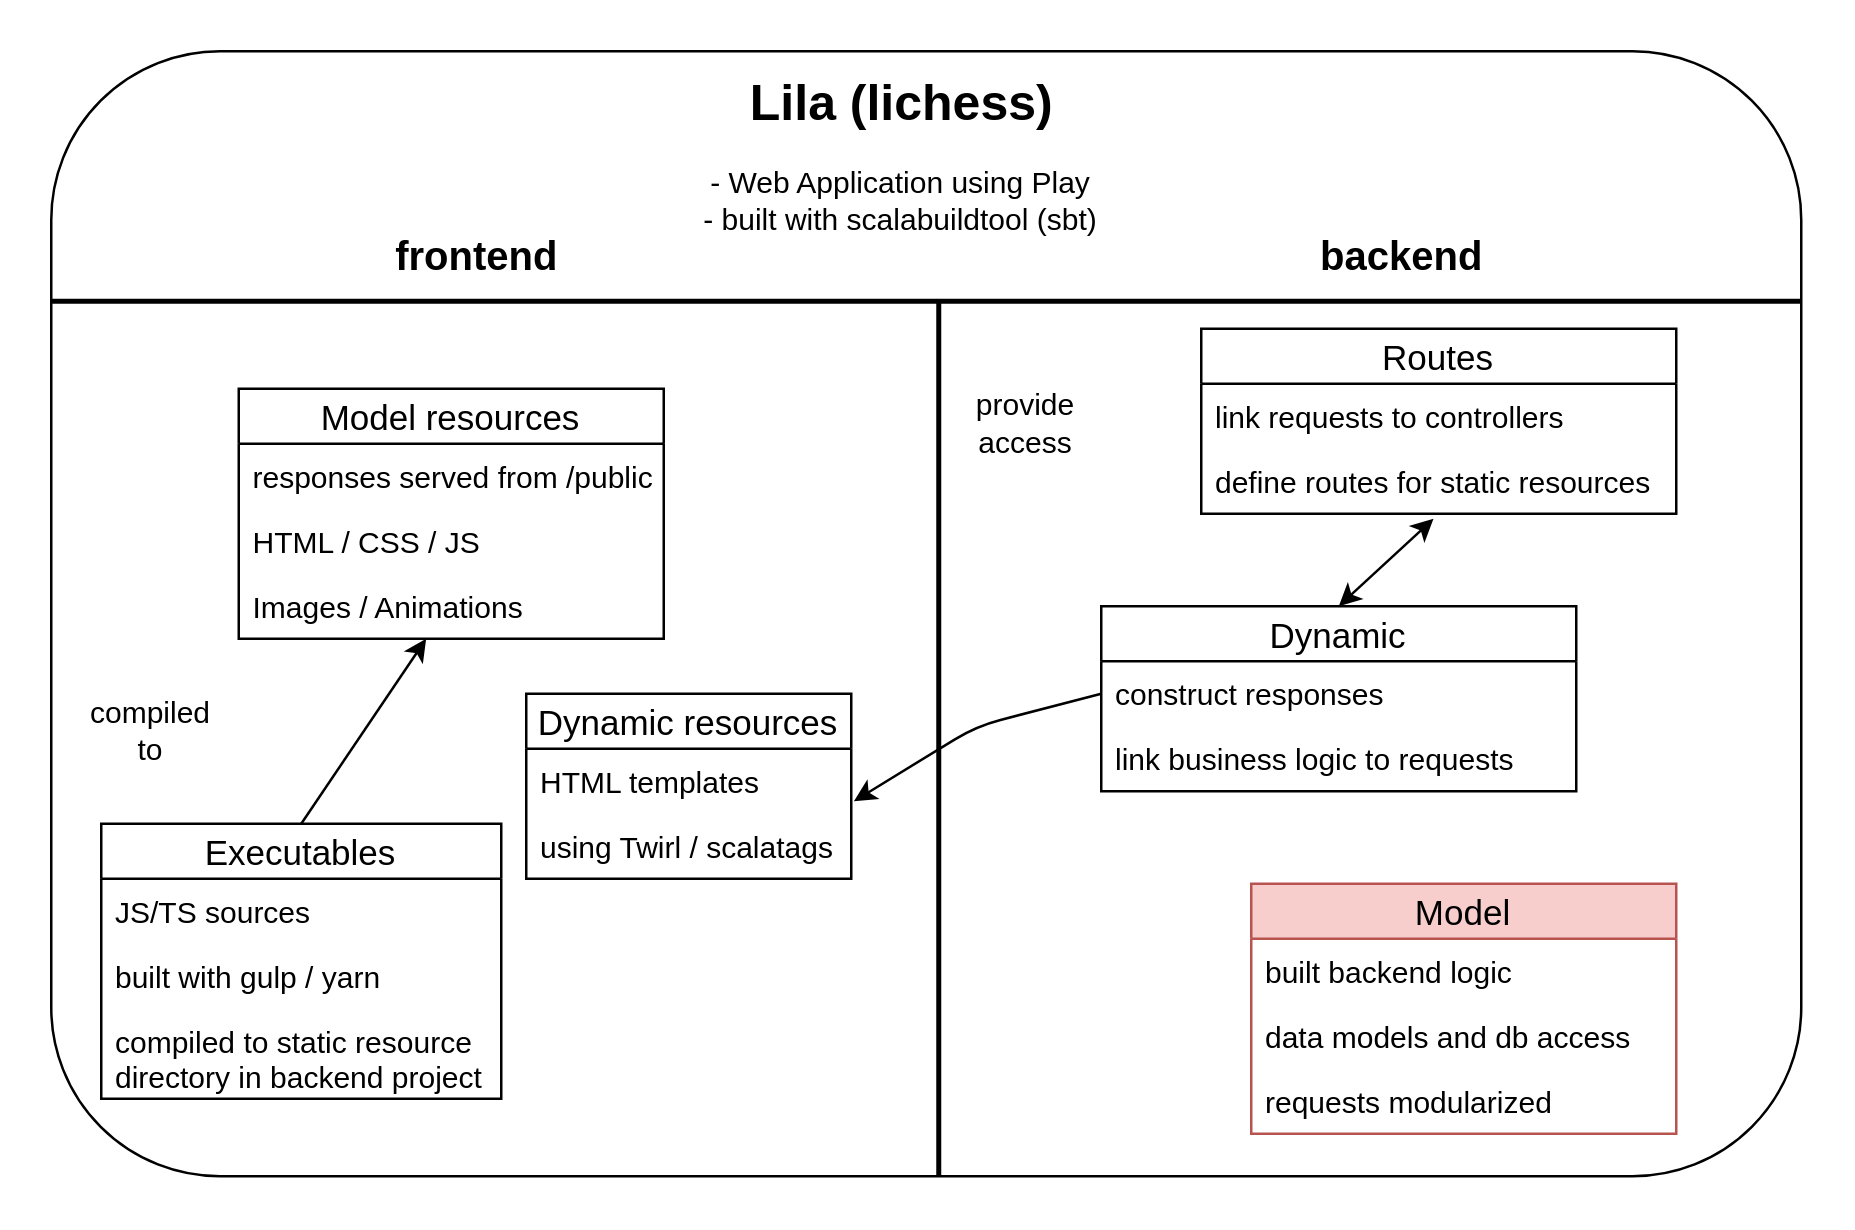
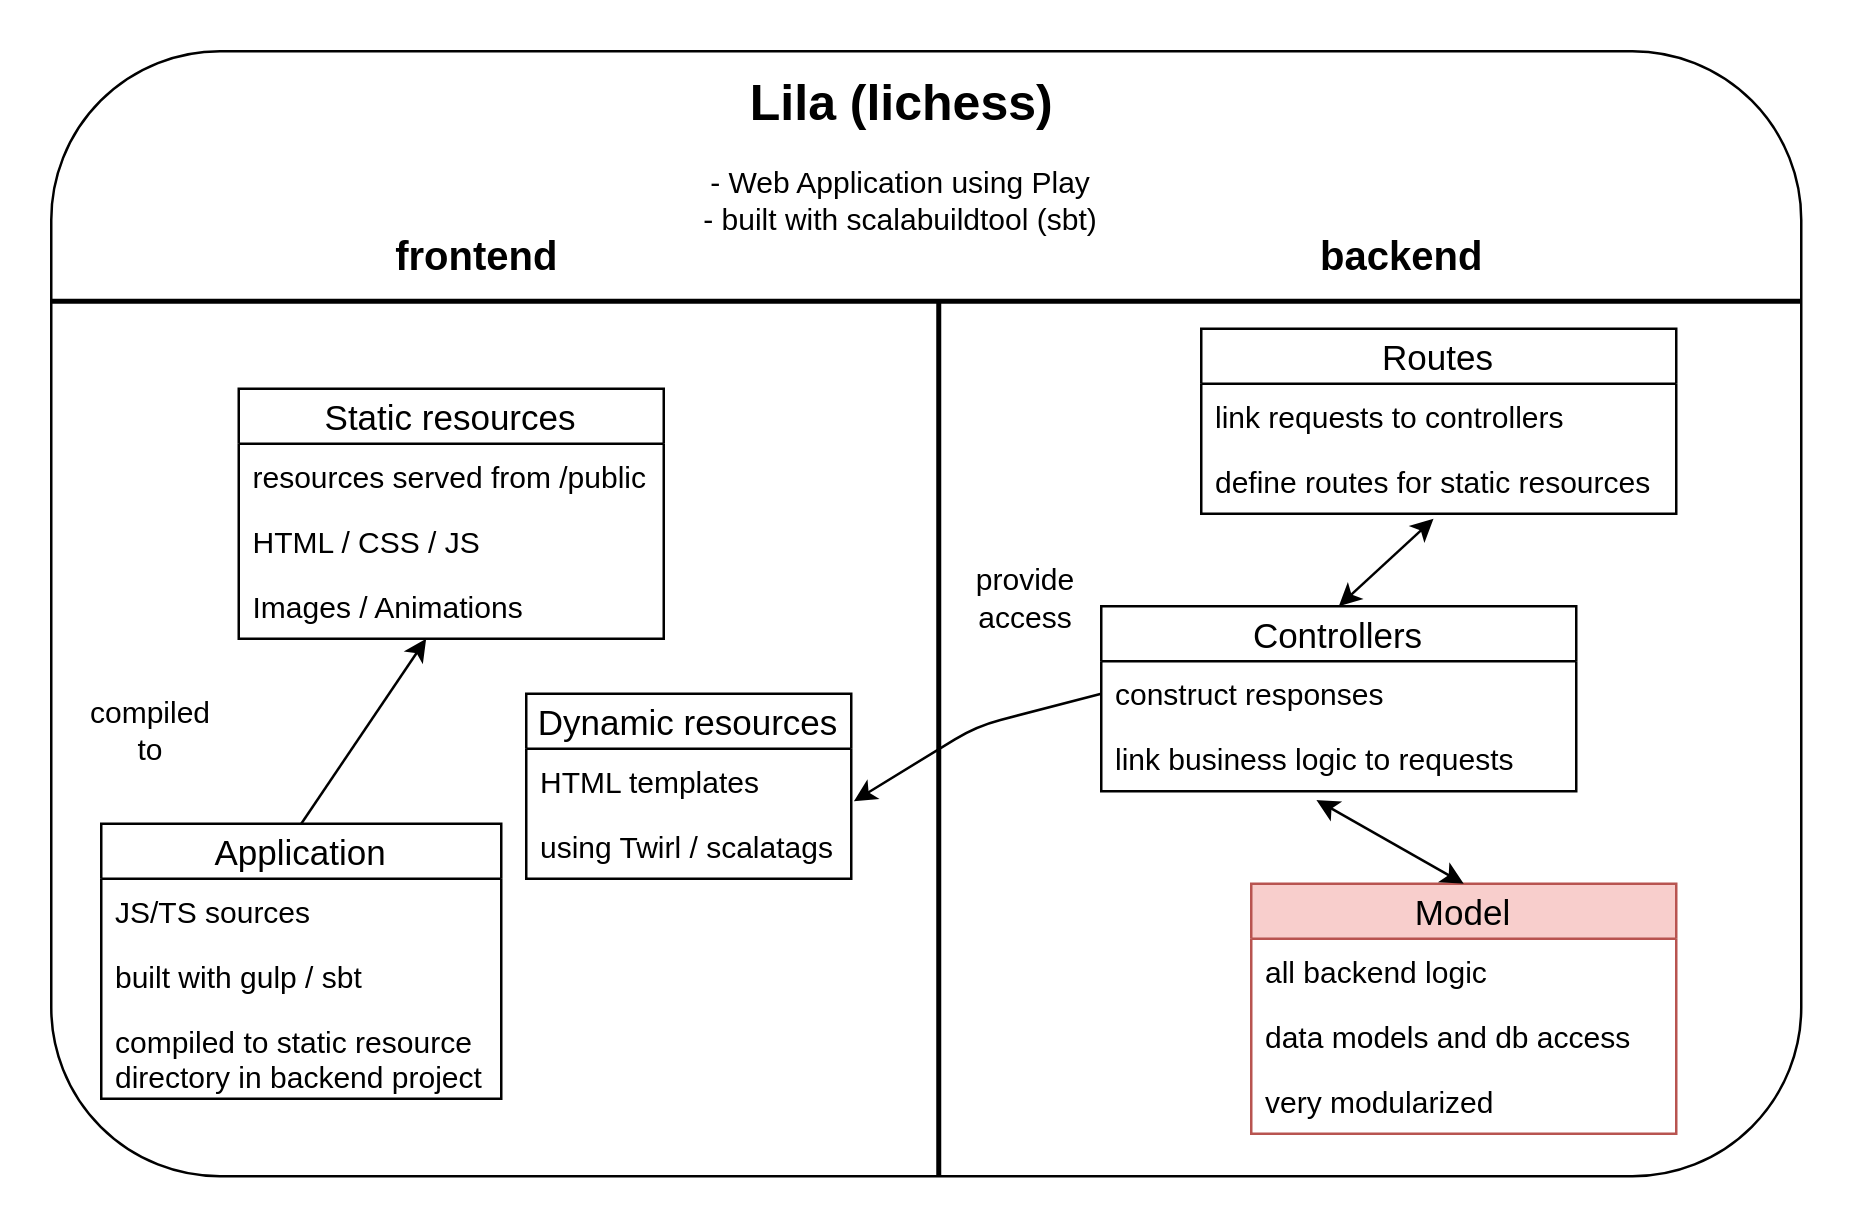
(450, 418) -> (450, 418)
(1026, 424) -> (1026, 599)
(477, 478) -> (477, 478)
(1338, 636) -> (1338, 636)
none -> (1391, 842)
(300, 853) -> (300, 853)
(1401, 973) -> (1384, 973)
(269, 978) -> (260, 978)
(1421, 1103) -> (1388, 1103)
